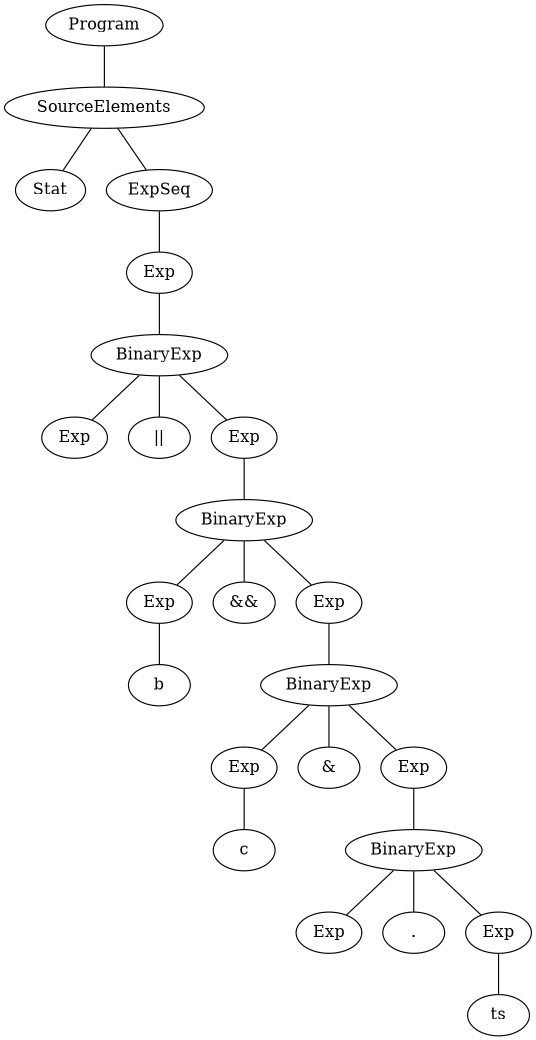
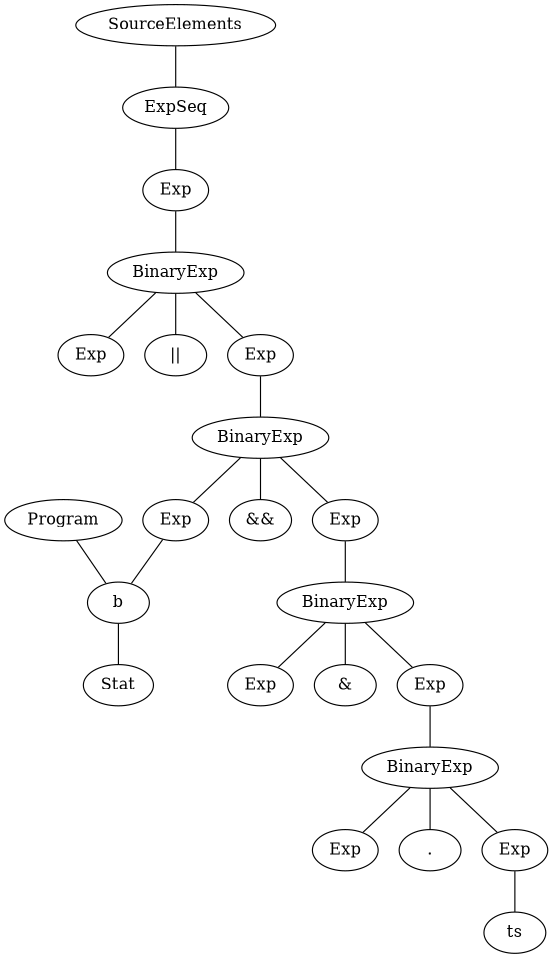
(104, 67) -> (91, 562)
(77, 149) -> (118, 644)
(244, 850) -> none
